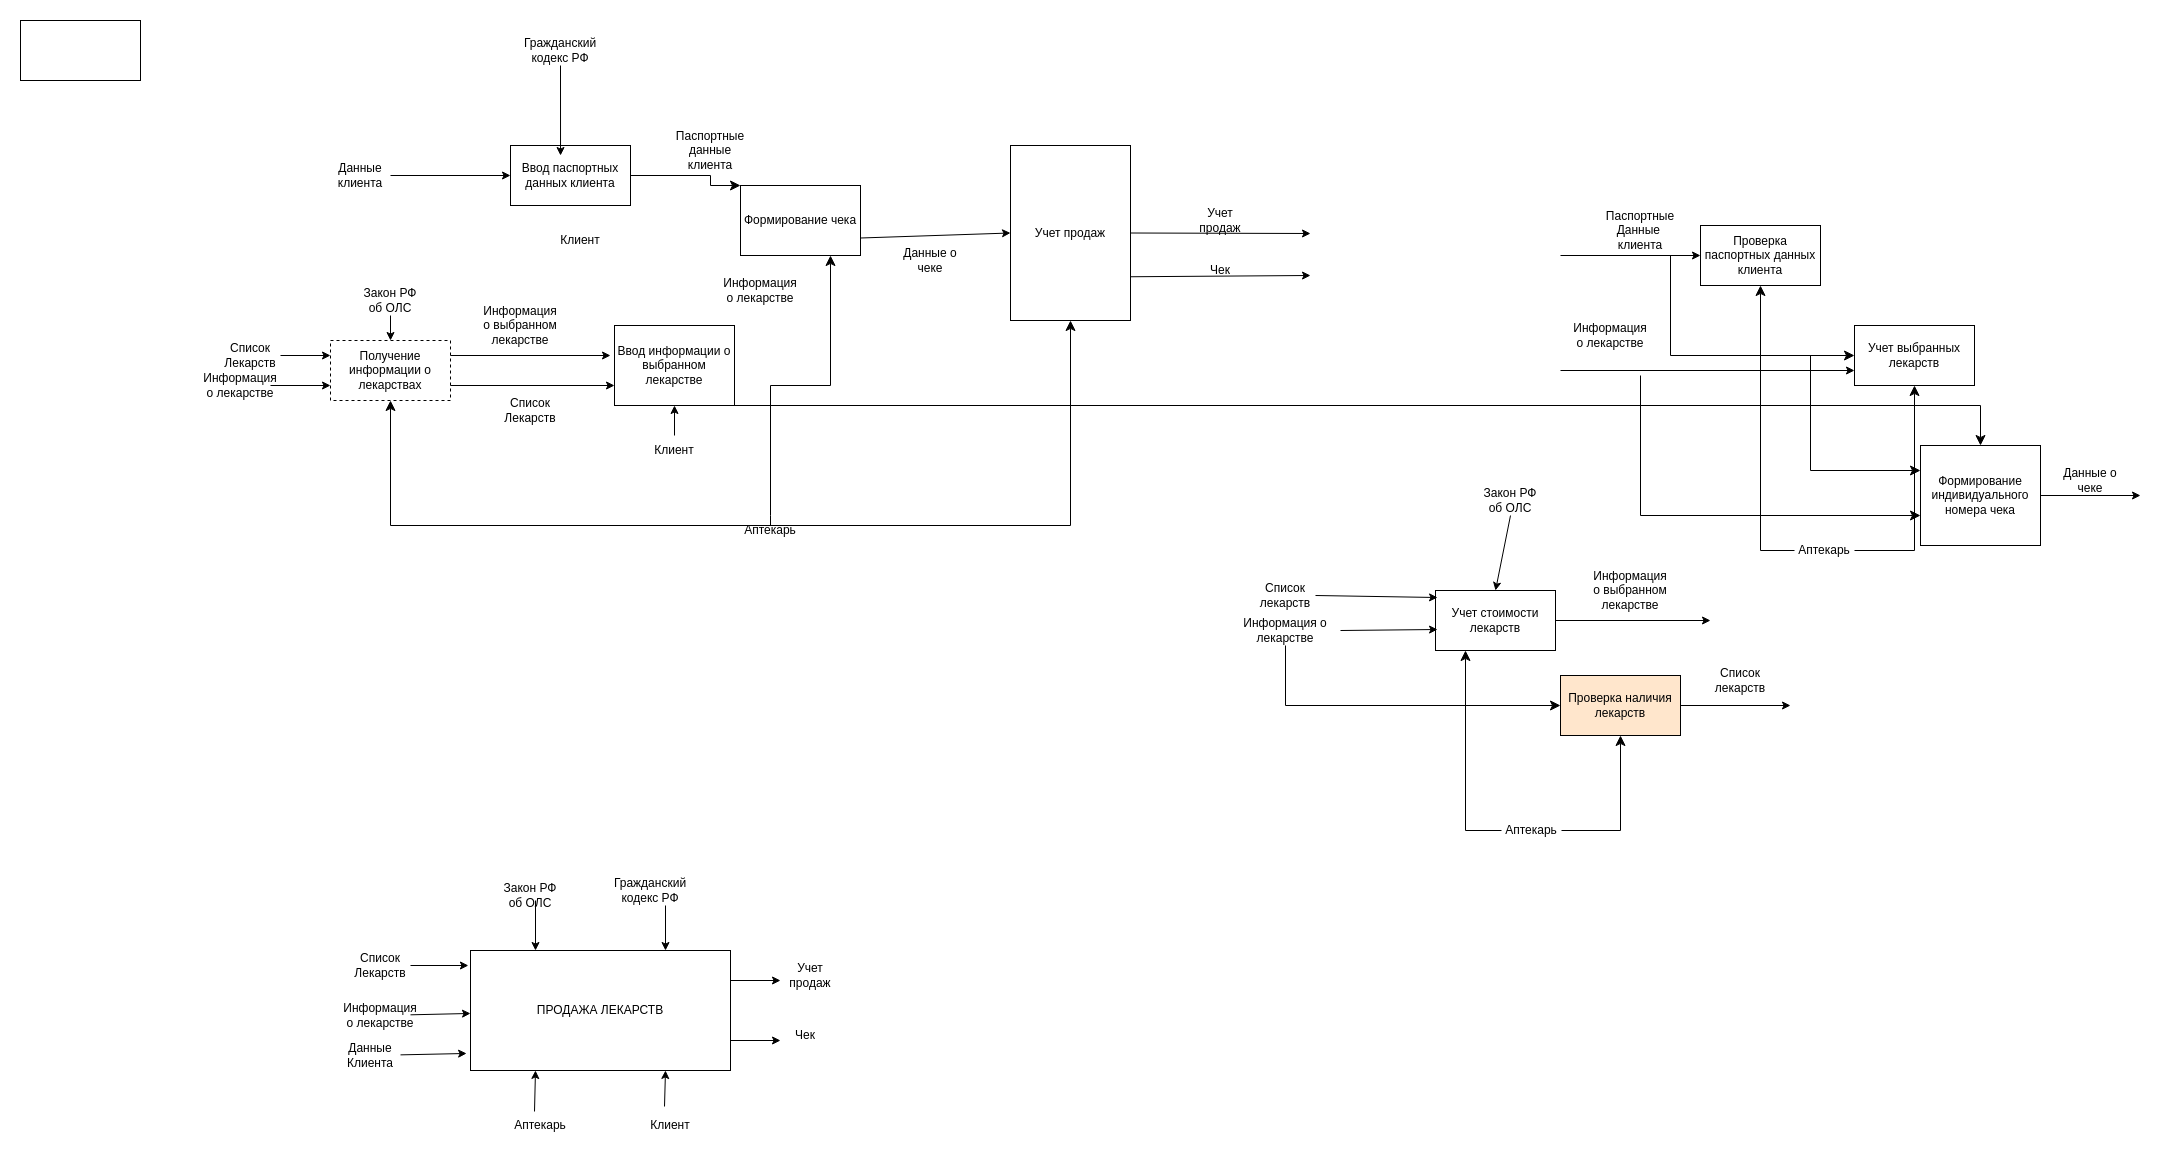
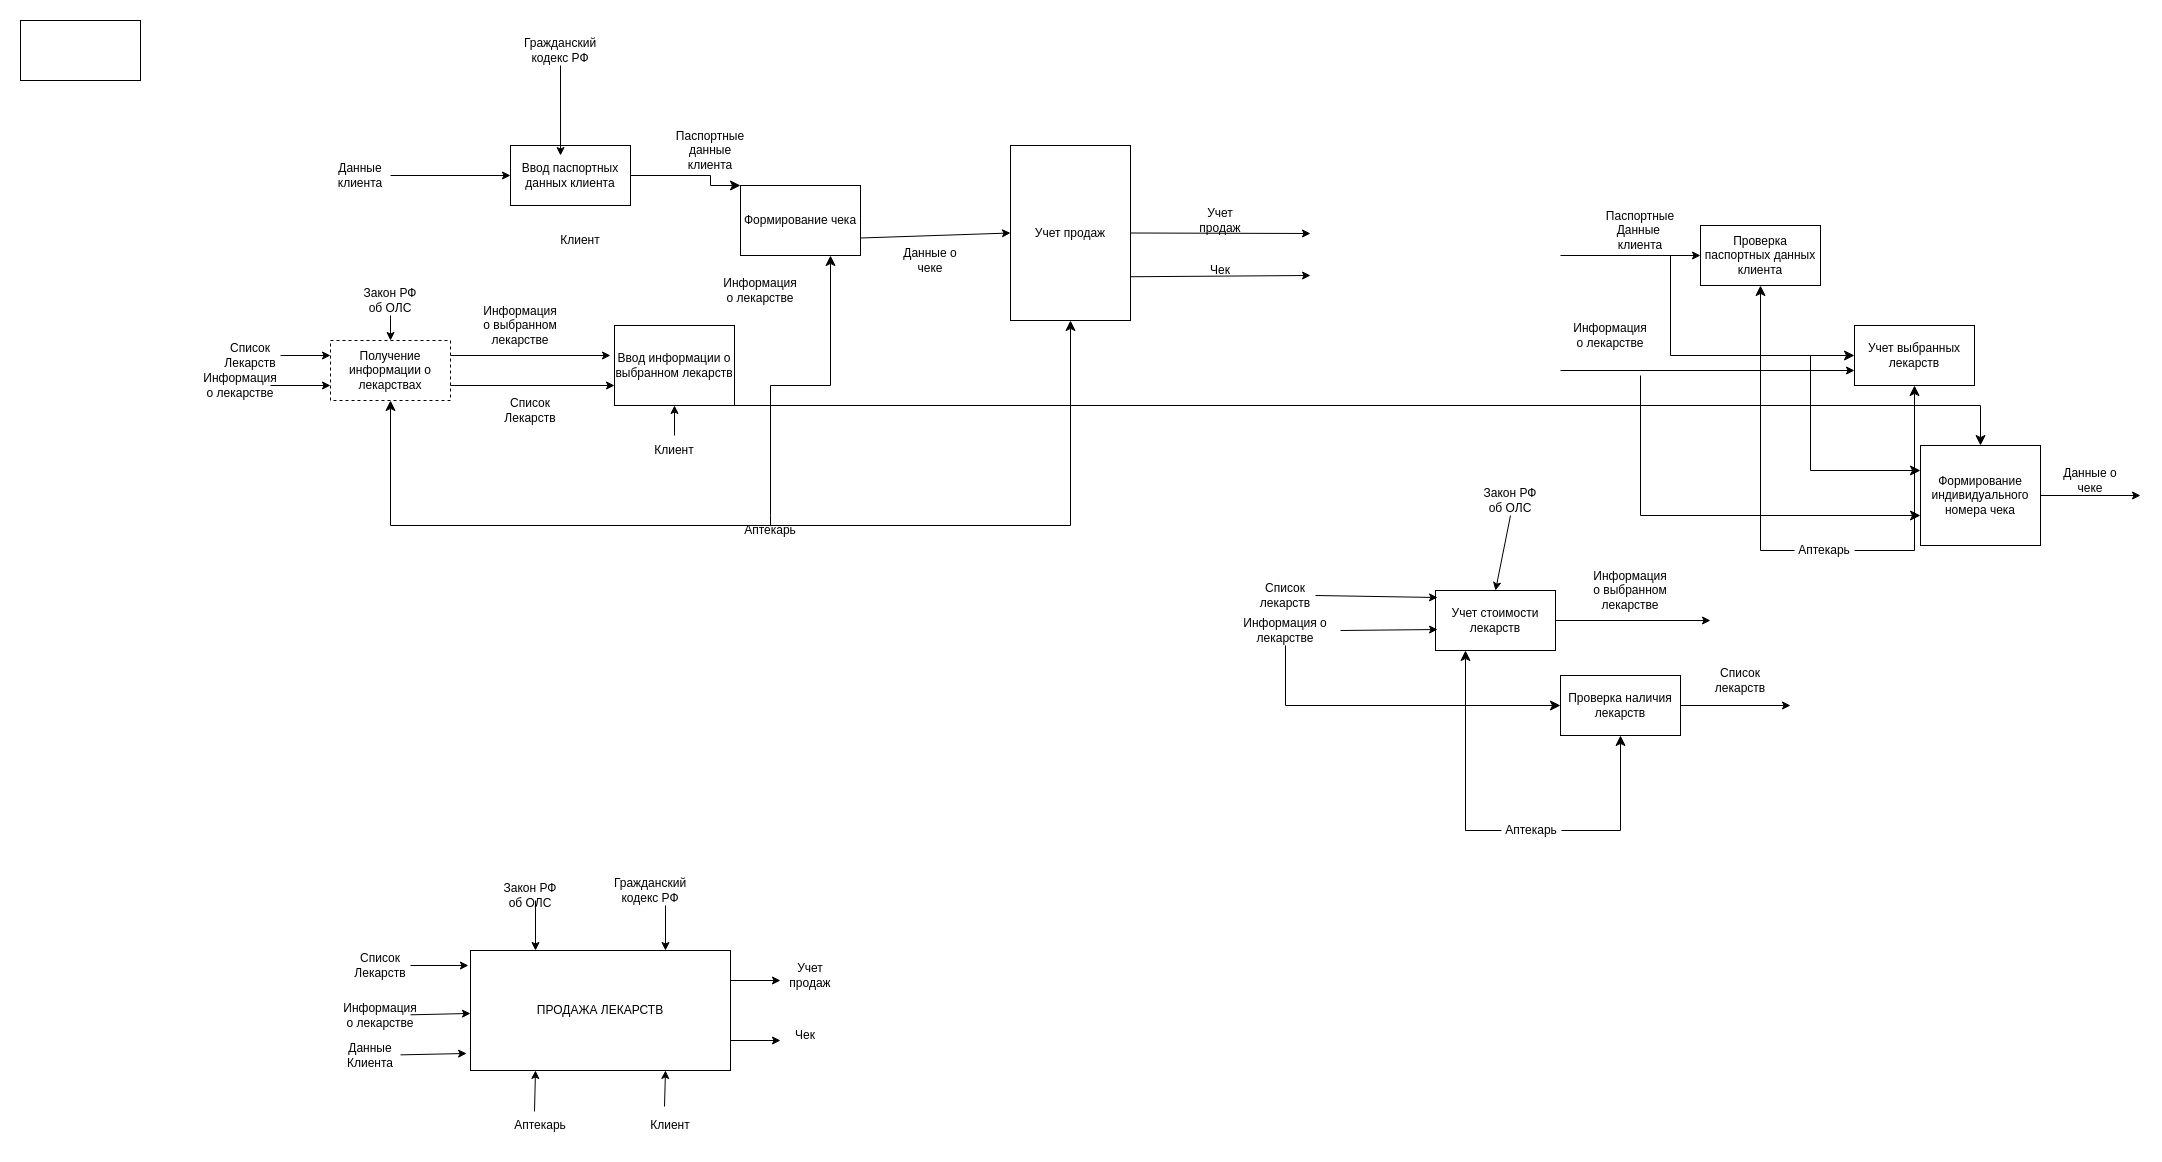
(675, 366) -> (675, 366)
(1621, 706) -> (1621, 706)
